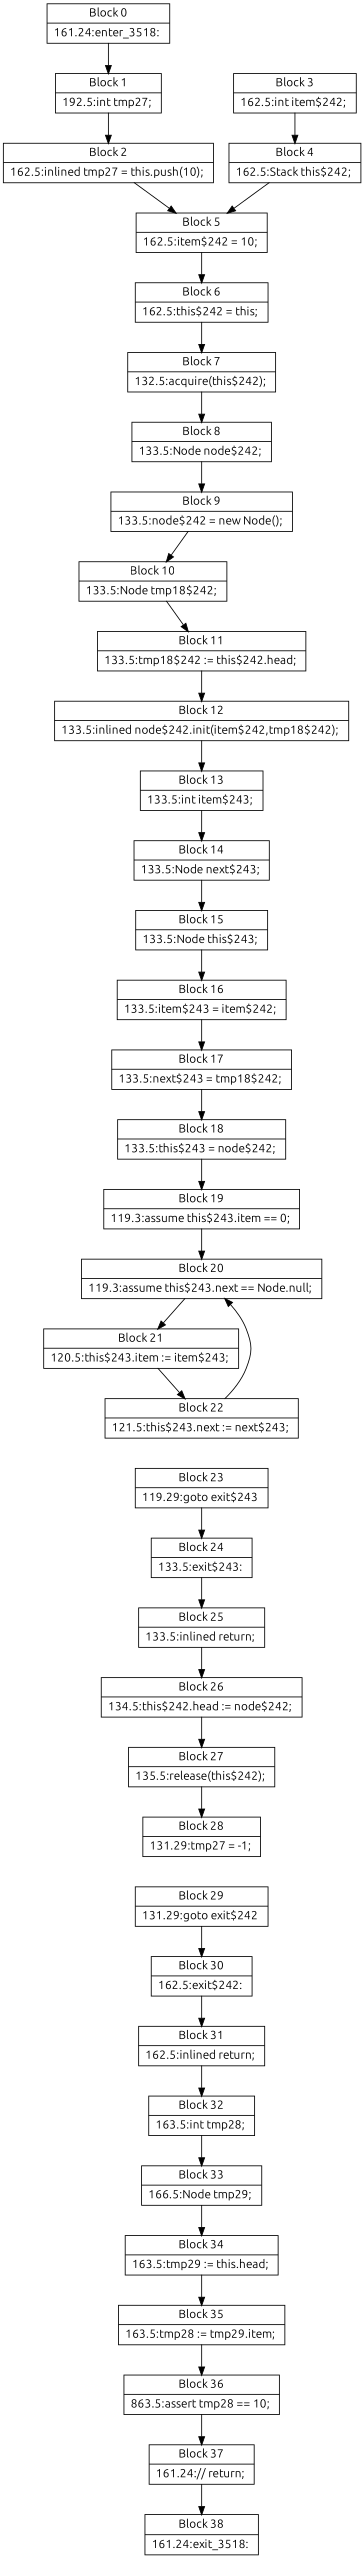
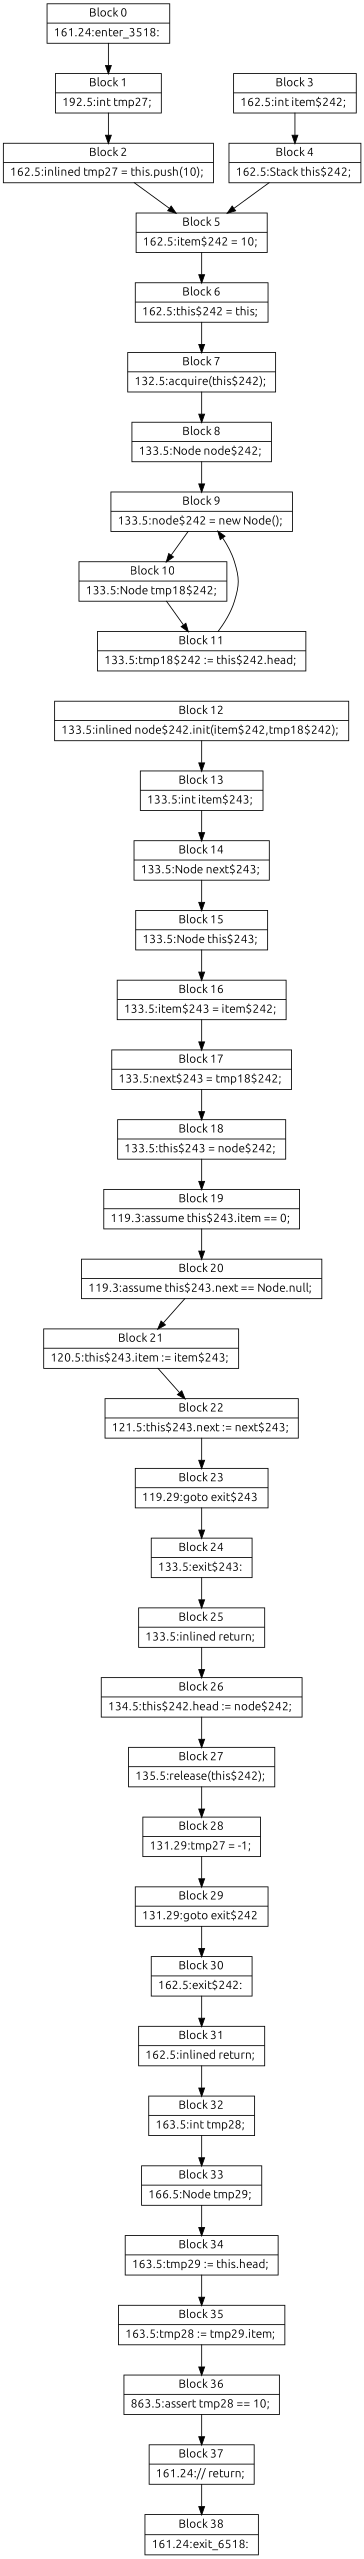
(202, 682) -> (238, 586)
(251, 1353) -> (202, 1449)
none -> (202, 1867)
(202, 2544) -> (202, 2544)
